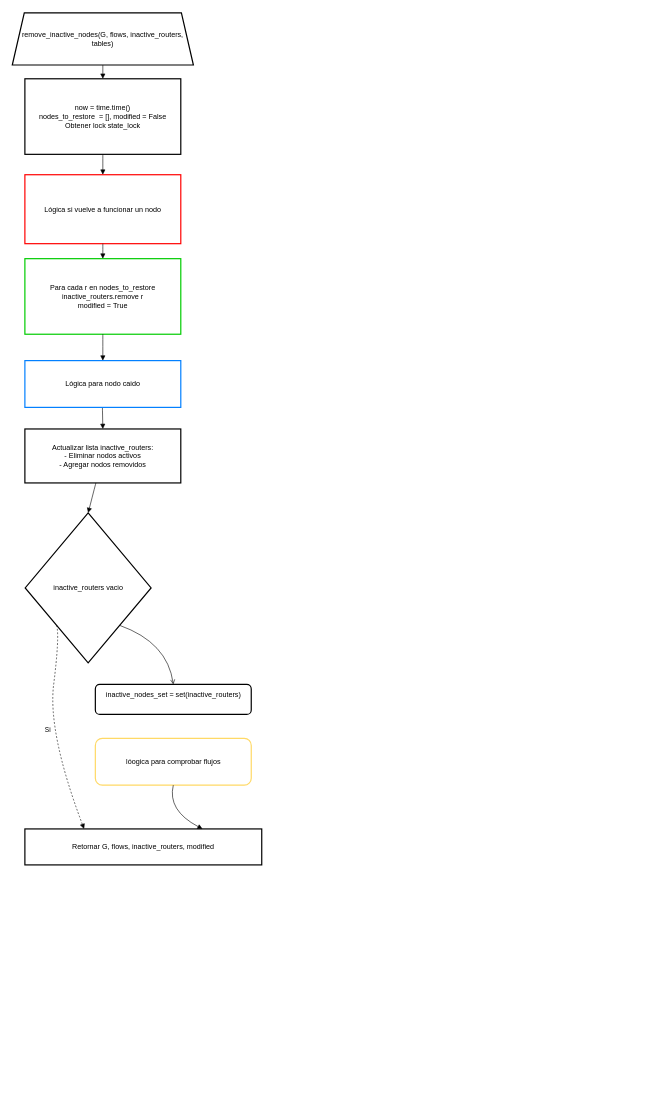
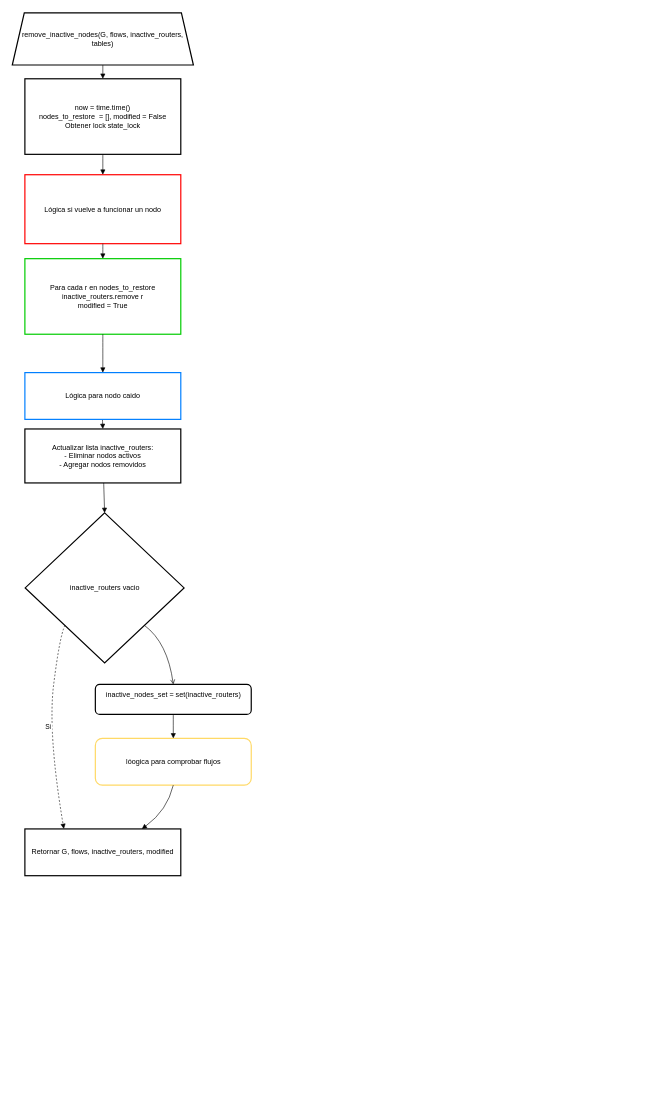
(103, 384) -> (103, 396)
(88, 588) -> (105, 588)
none -> (173, 732)
(143, 847) -> (103, 852)
